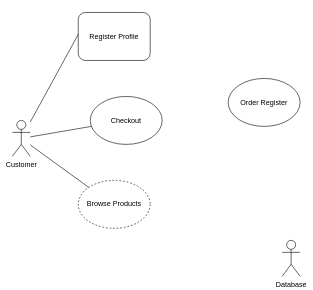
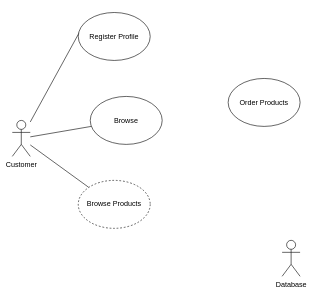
(114, 36) -> (114, 36)
(264, 102) -> (264, 102)
(126, 120) -> (126, 120)
